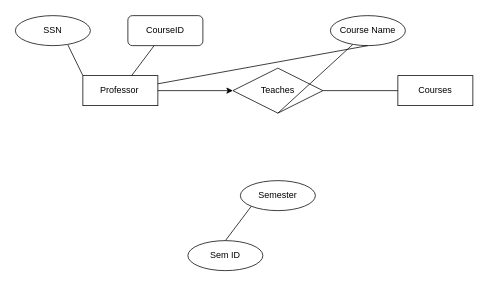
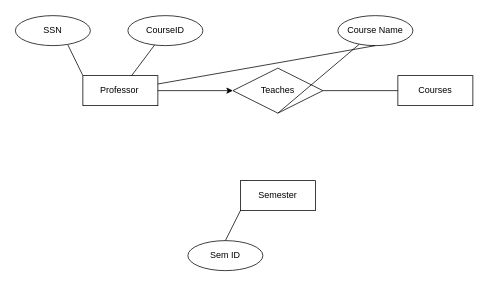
(165, 30) -> (165, 30)
(368, 30) -> (375, 30)
(278, 195) -> (278, 195)
